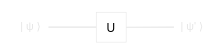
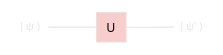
(111, 27) -> (111, 27)
